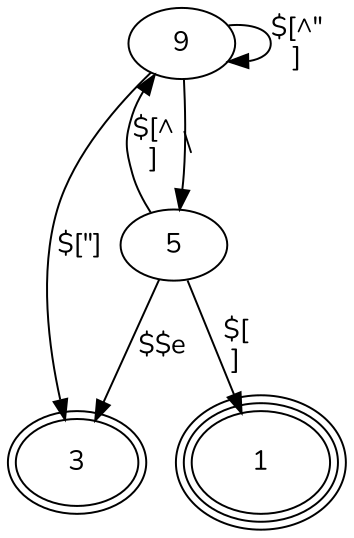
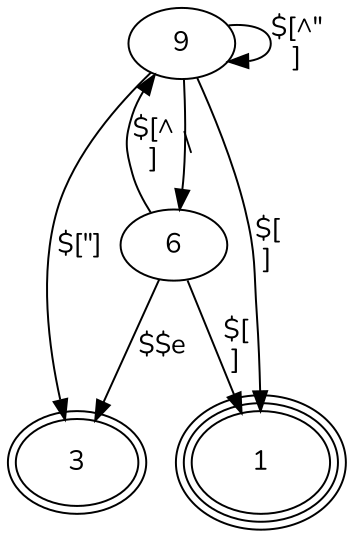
none -> (250, 230)
(174, 245) -> (174, 245)
